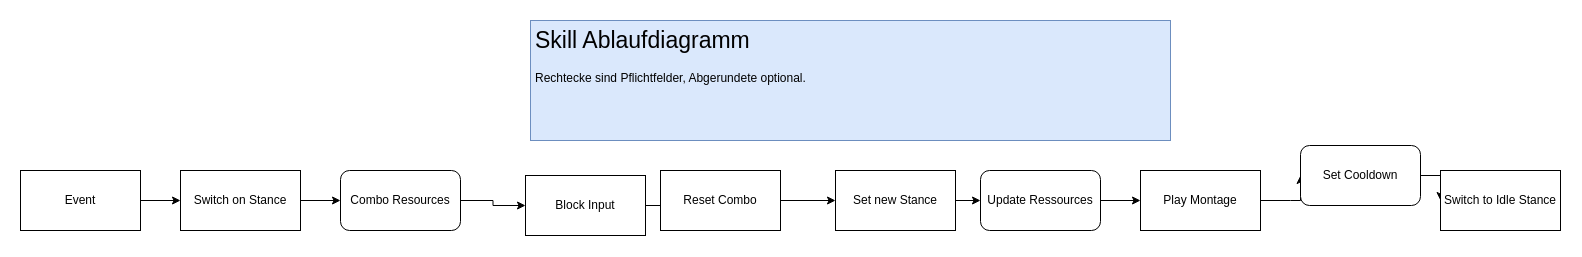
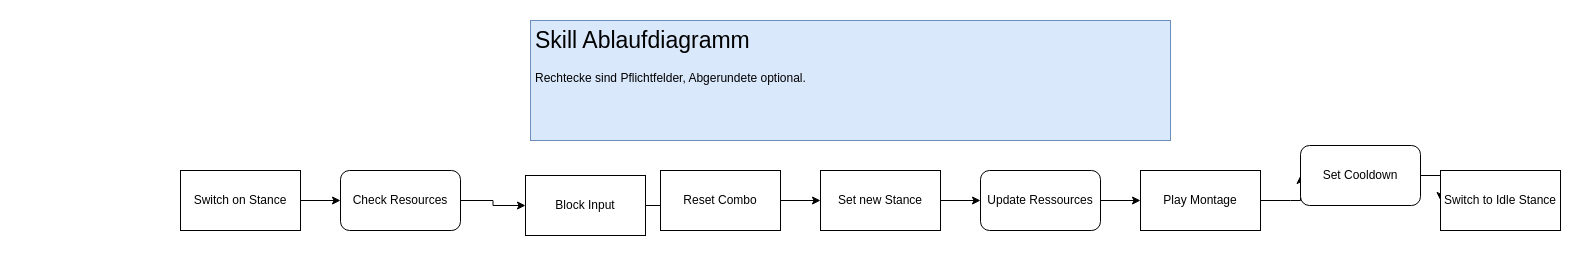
(81, 201) -> none
(157, 201) -> none
(401, 201) -> (401, 201)
(896, 201) -> (881, 201)
